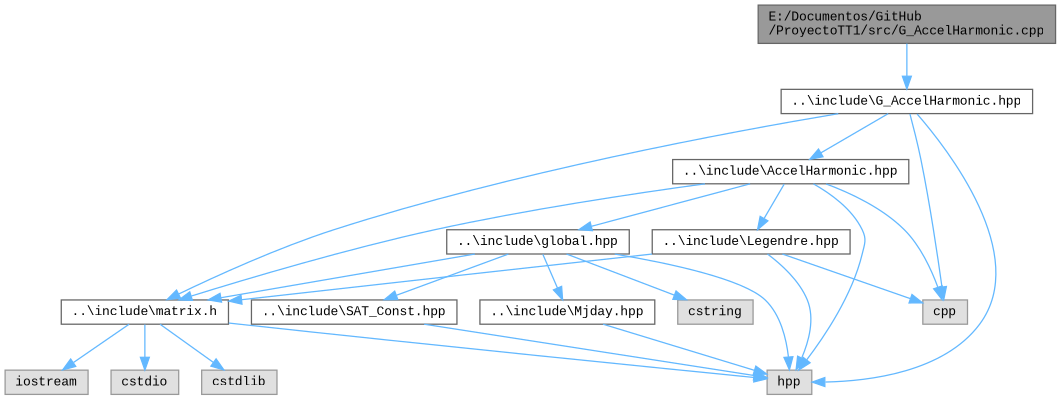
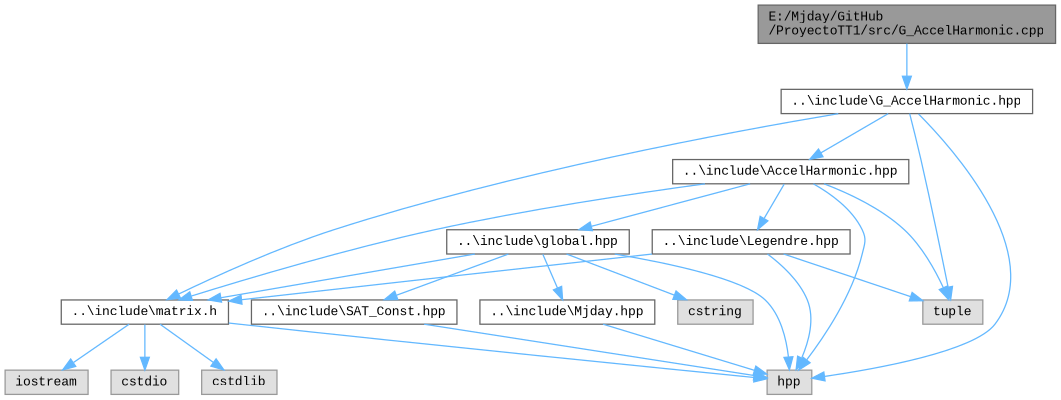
(907, 24) -> (907, 24)
(945, 312) -> (953, 312)
